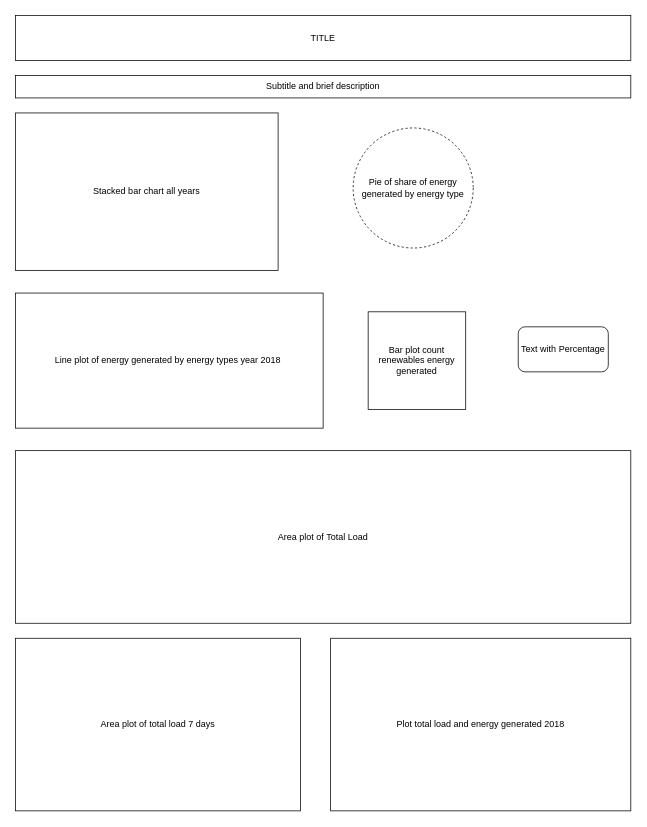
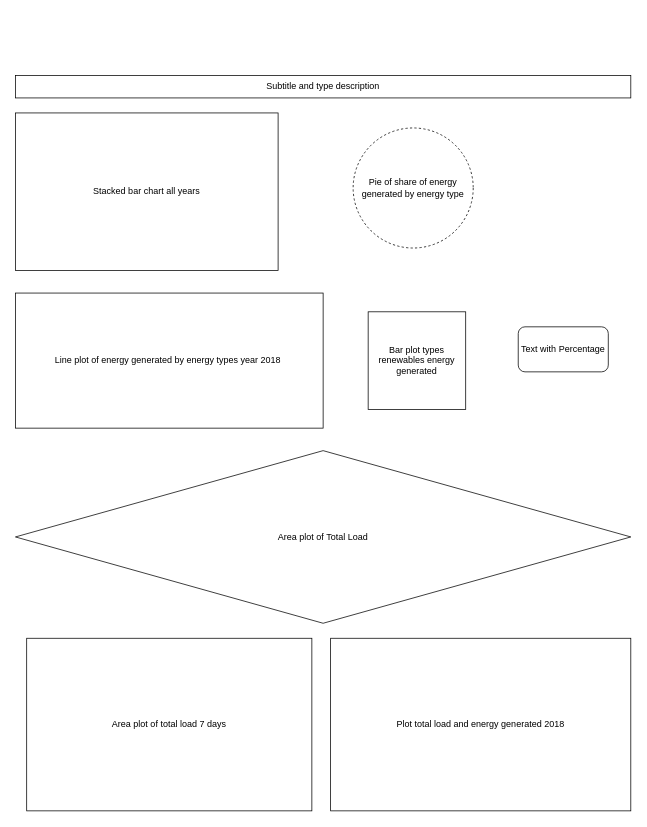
(323, 38) -> none
(323, 87) -> (323, 87)
(417, 360) -> (417, 360)
(323, 537) -> (323, 537)
(158, 724) -> (169, 724)
